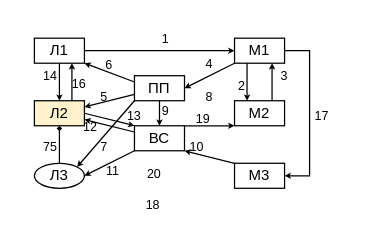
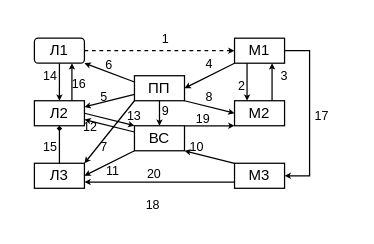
(59, 51) -> (59, 51)
(157, 51) -> (157, 51)
none -> (207, 106)
(59, 113) -> (59, 113)
(51, 147) -> (51, 147)
(59, 176) -> (59, 176)
none -> (162, 182)
